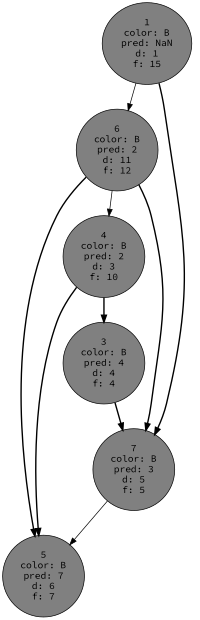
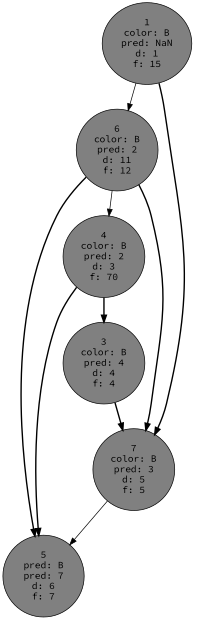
(104, 257) -> (104, 257)
(44, 576) -> (44, 576)
